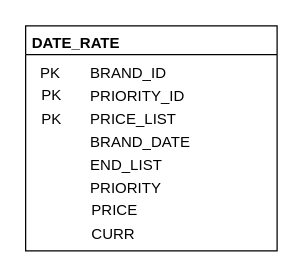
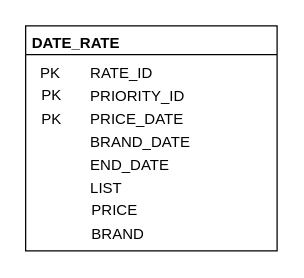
(124, 73) -> (120, 73)
(133, 119) -> (133, 119)
(124, 166) -> (124, 166)
(124, 188) -> (107, 188)
(109, 234) -> (113, 234)
